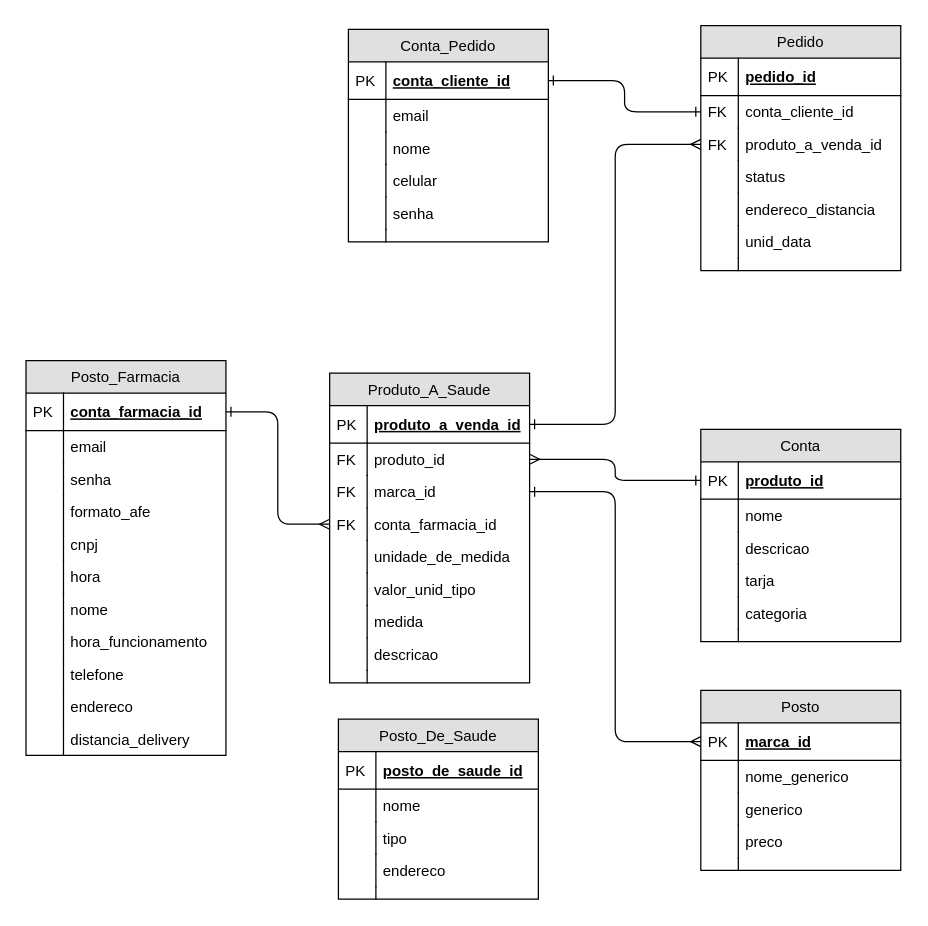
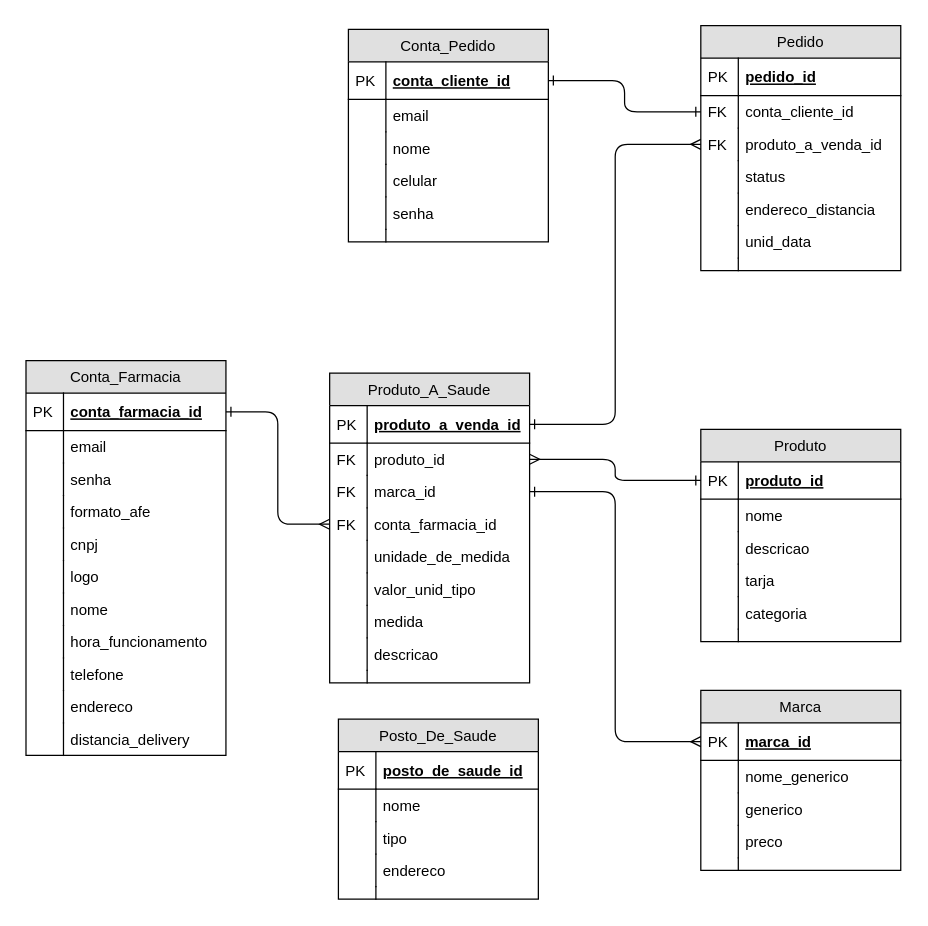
(125, 378) -> (125, 378)
(800, 446) -> (800, 446)
(87, 578) -> (85, 578)
(800, 708) -> (800, 708)
